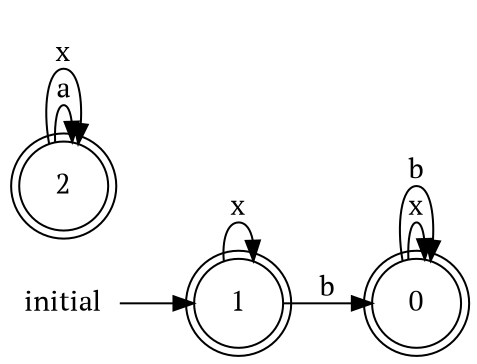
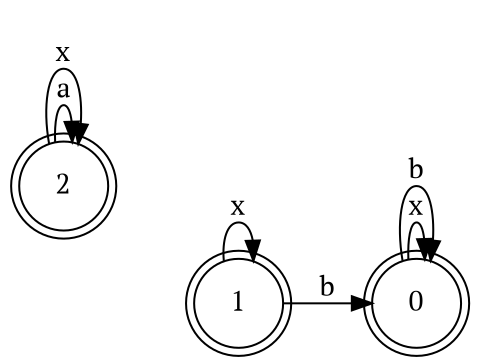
(64, 303) -> none
